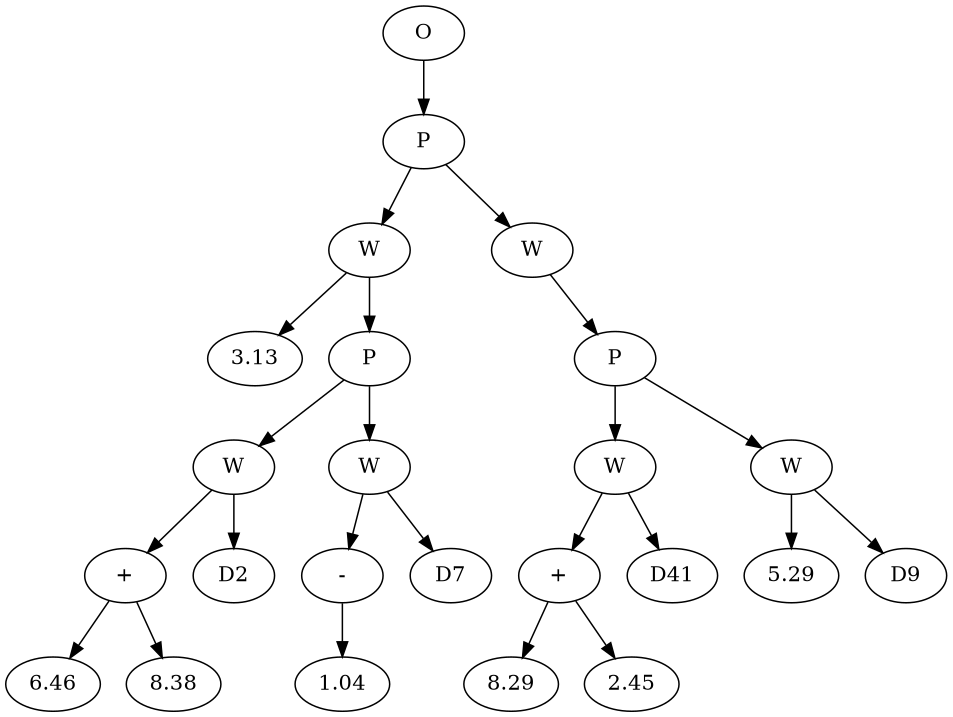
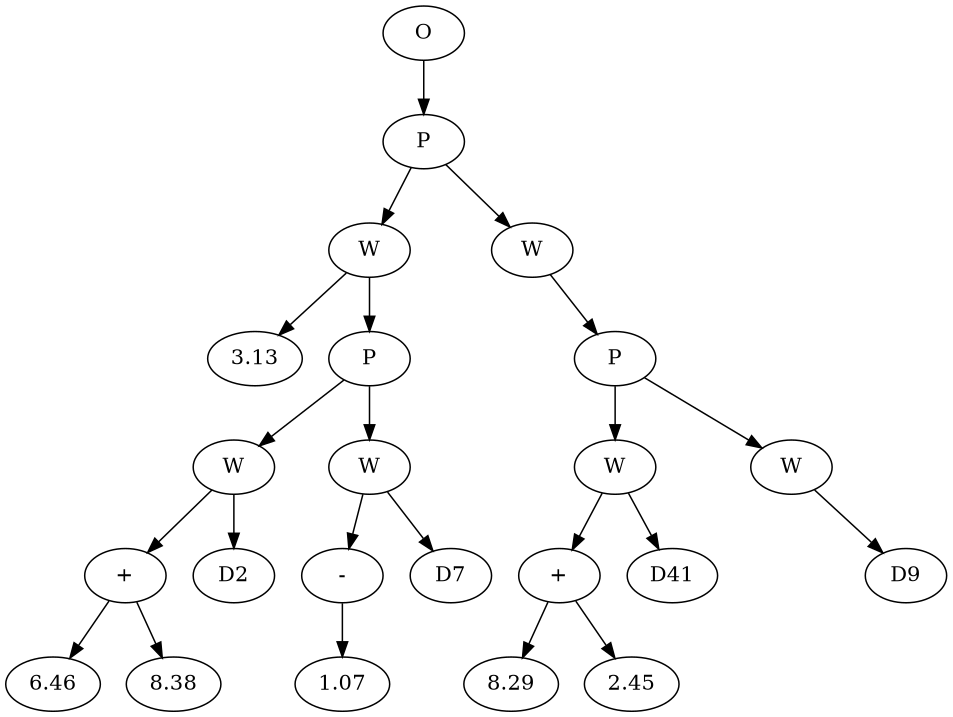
(791, 576) -> none
(342, 684) -> (342, 684)
